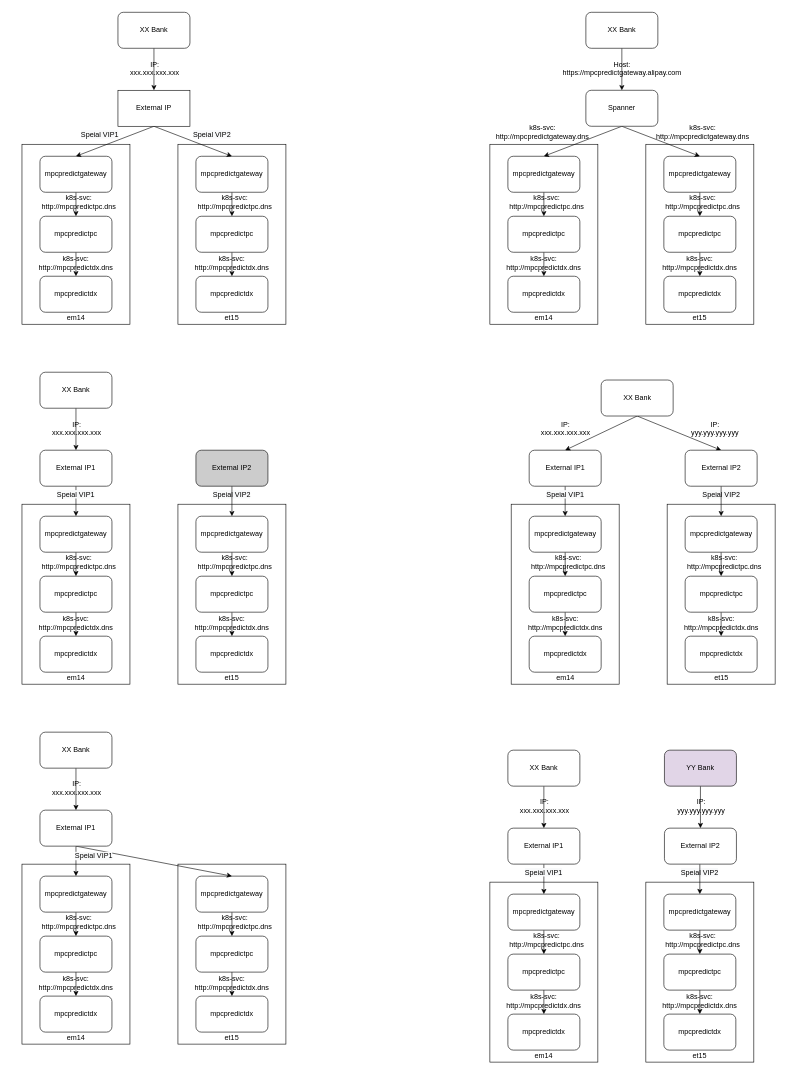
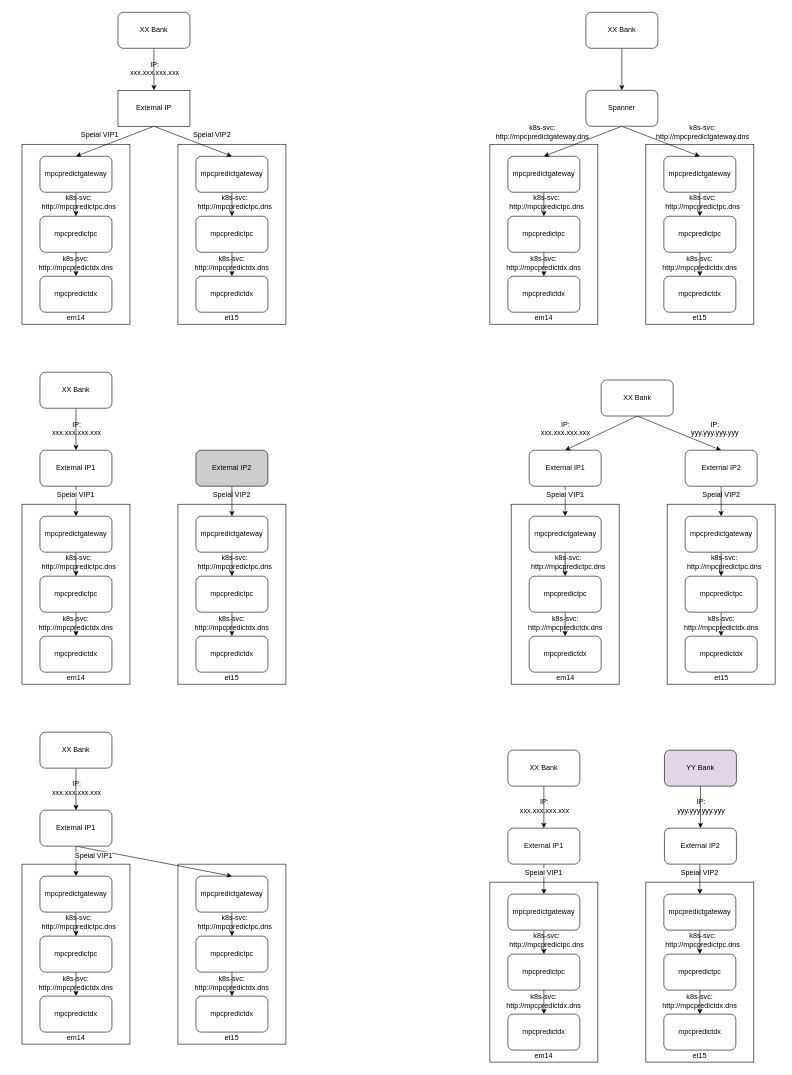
(622, 65) -> none
